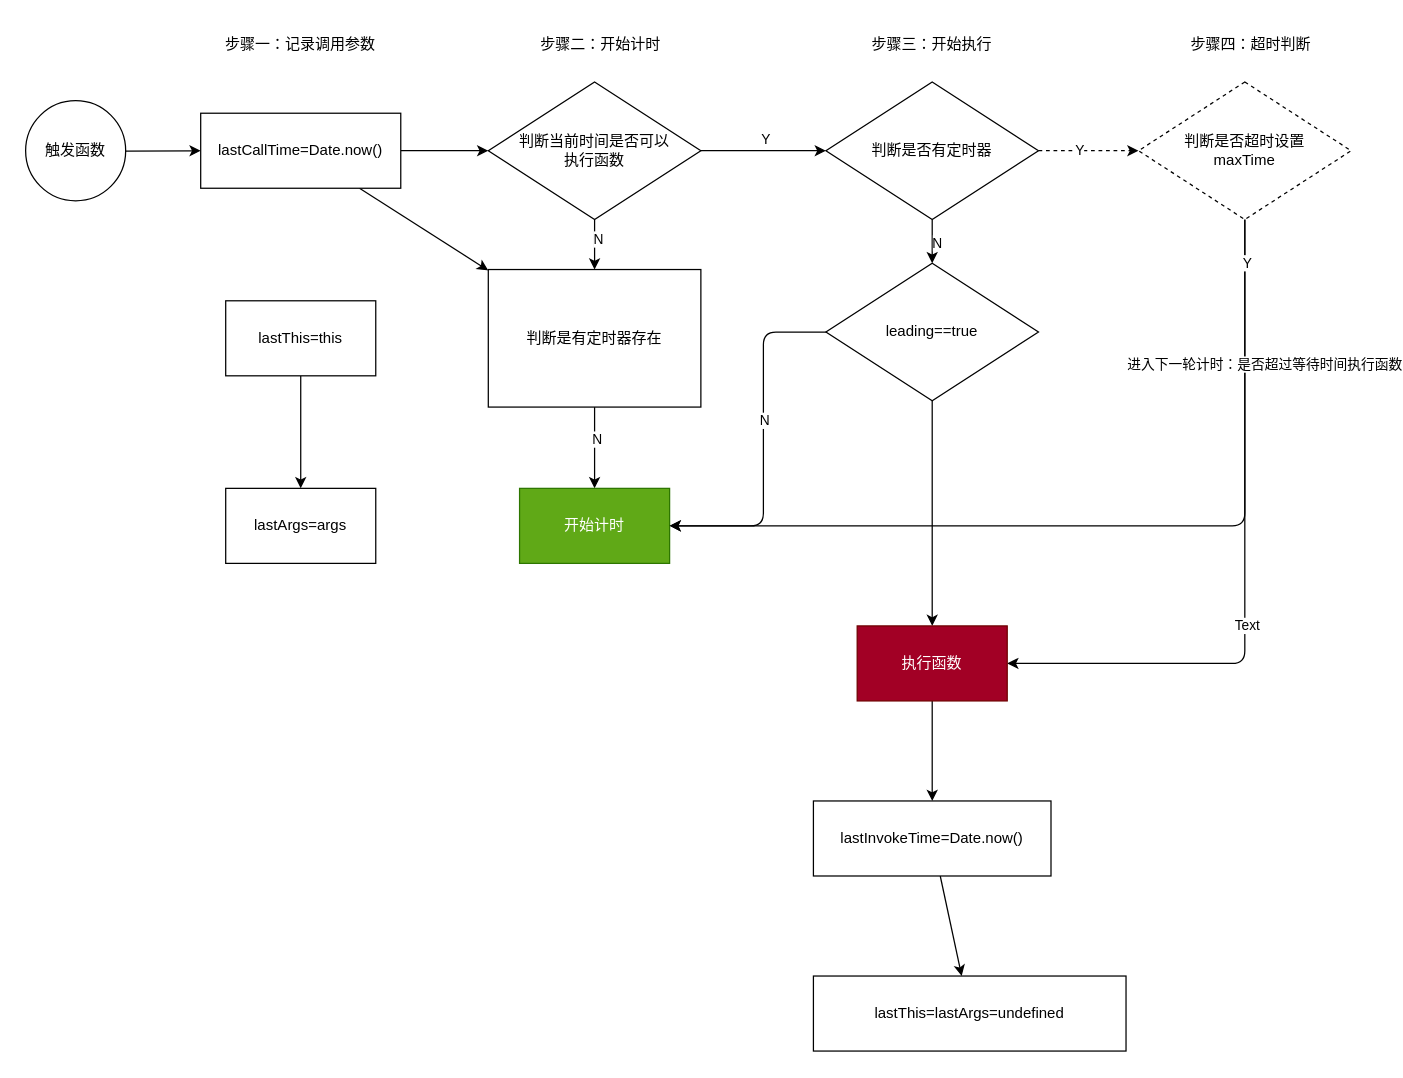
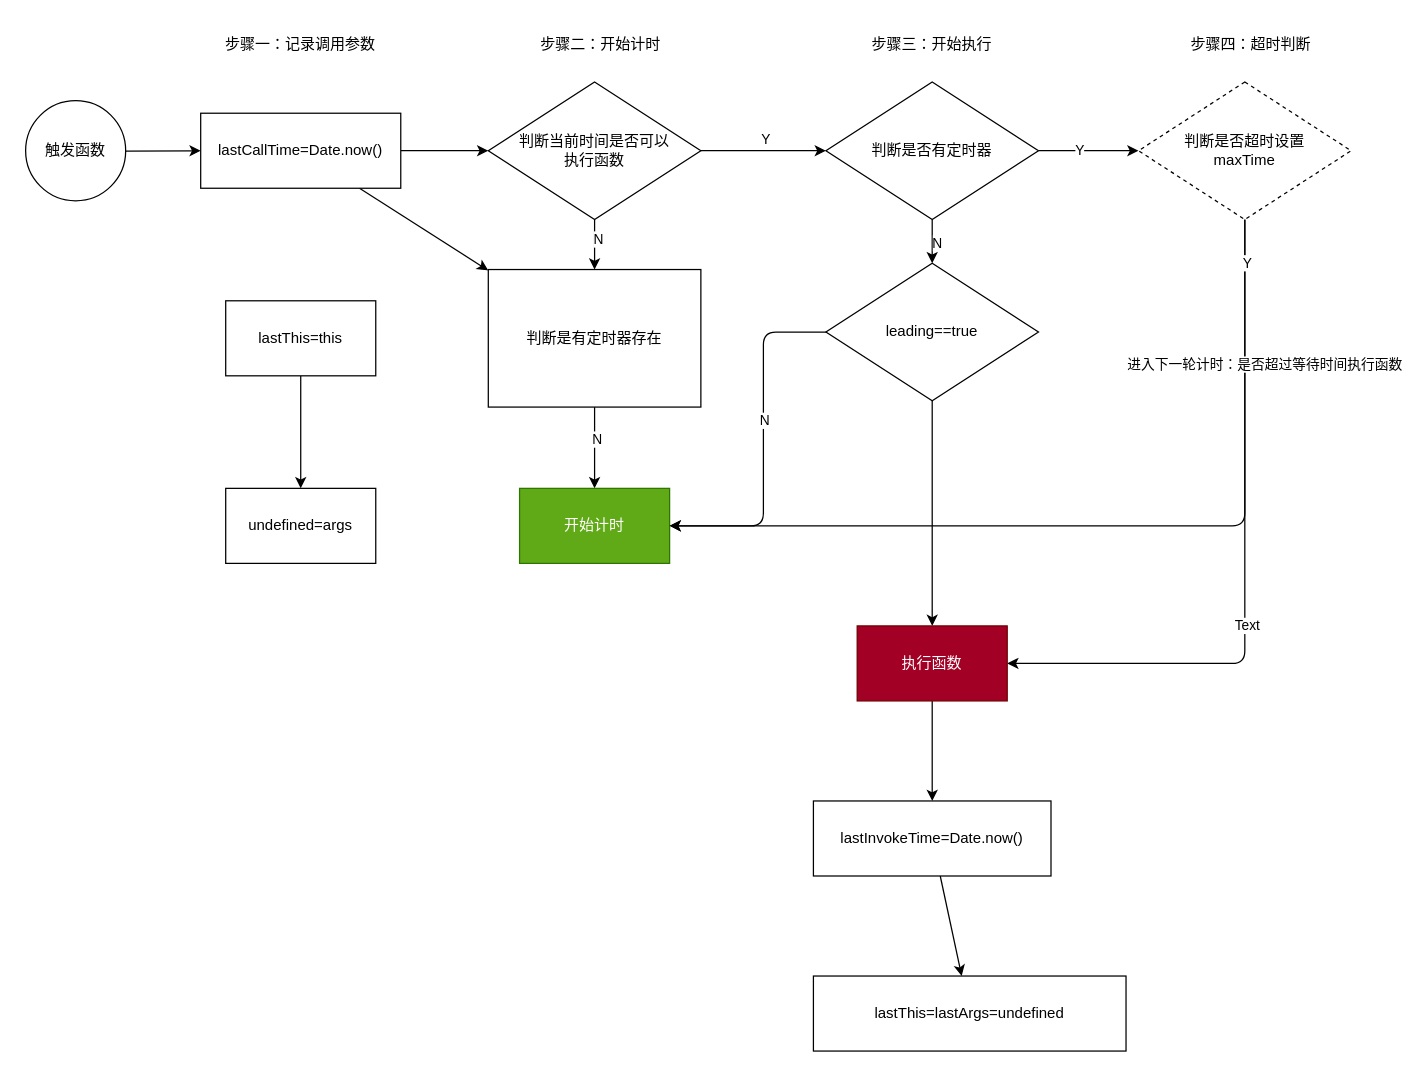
(1107, 151) -> (1107, 151)
(301, 526) -> (301, 526)
